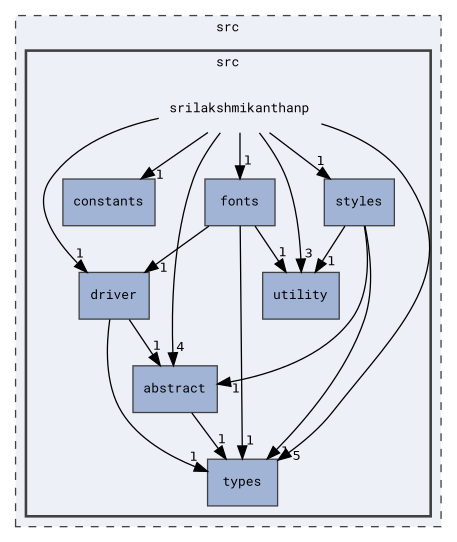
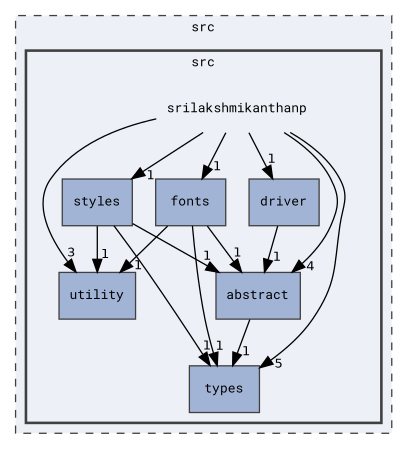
(109, 202) -> none
(186, 242) -> (221, 244)
(121, 411) -> none
